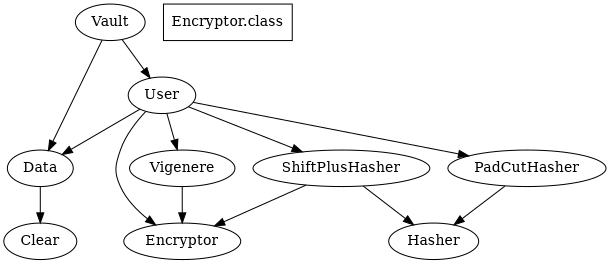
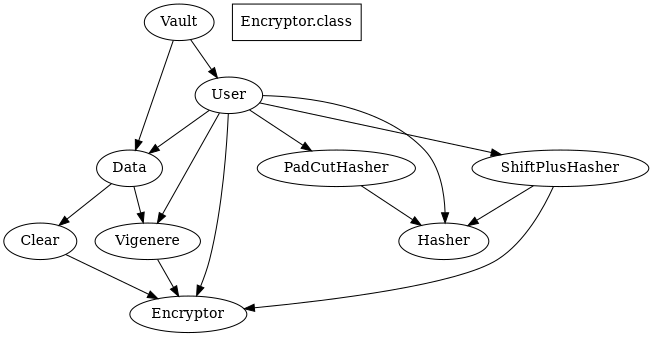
none -> (380, 120)
none -> (137, 200)
none -> (107, 274)
